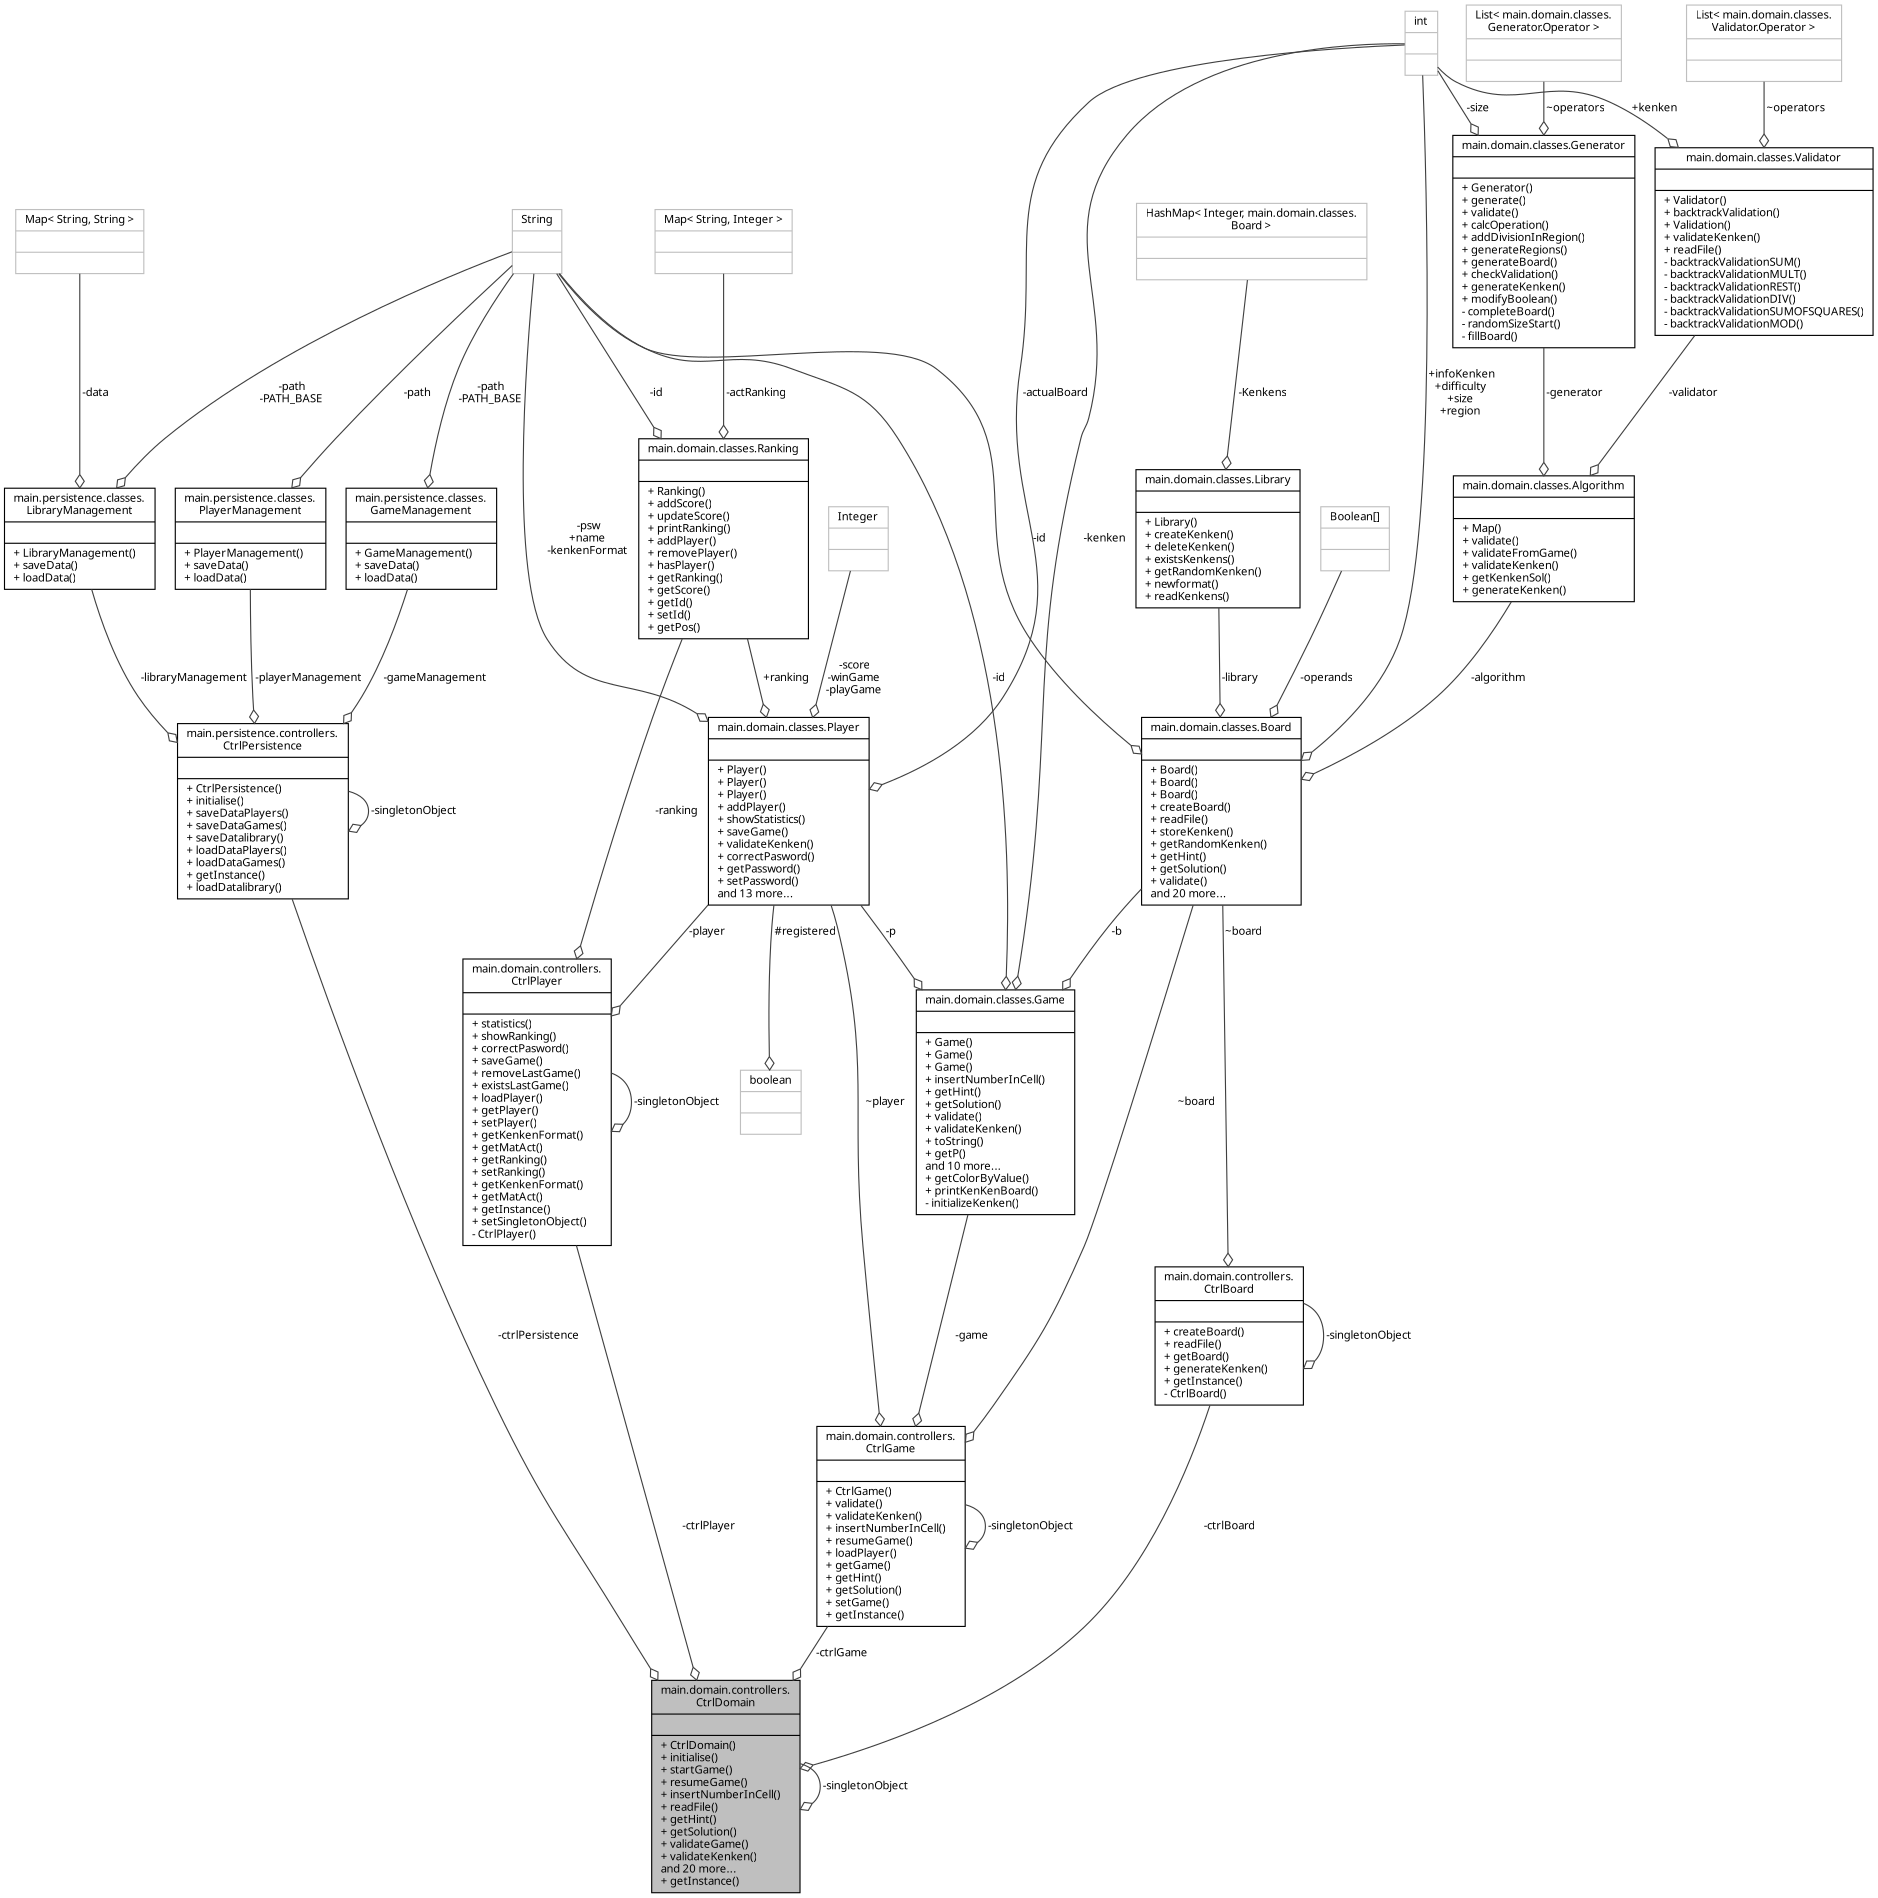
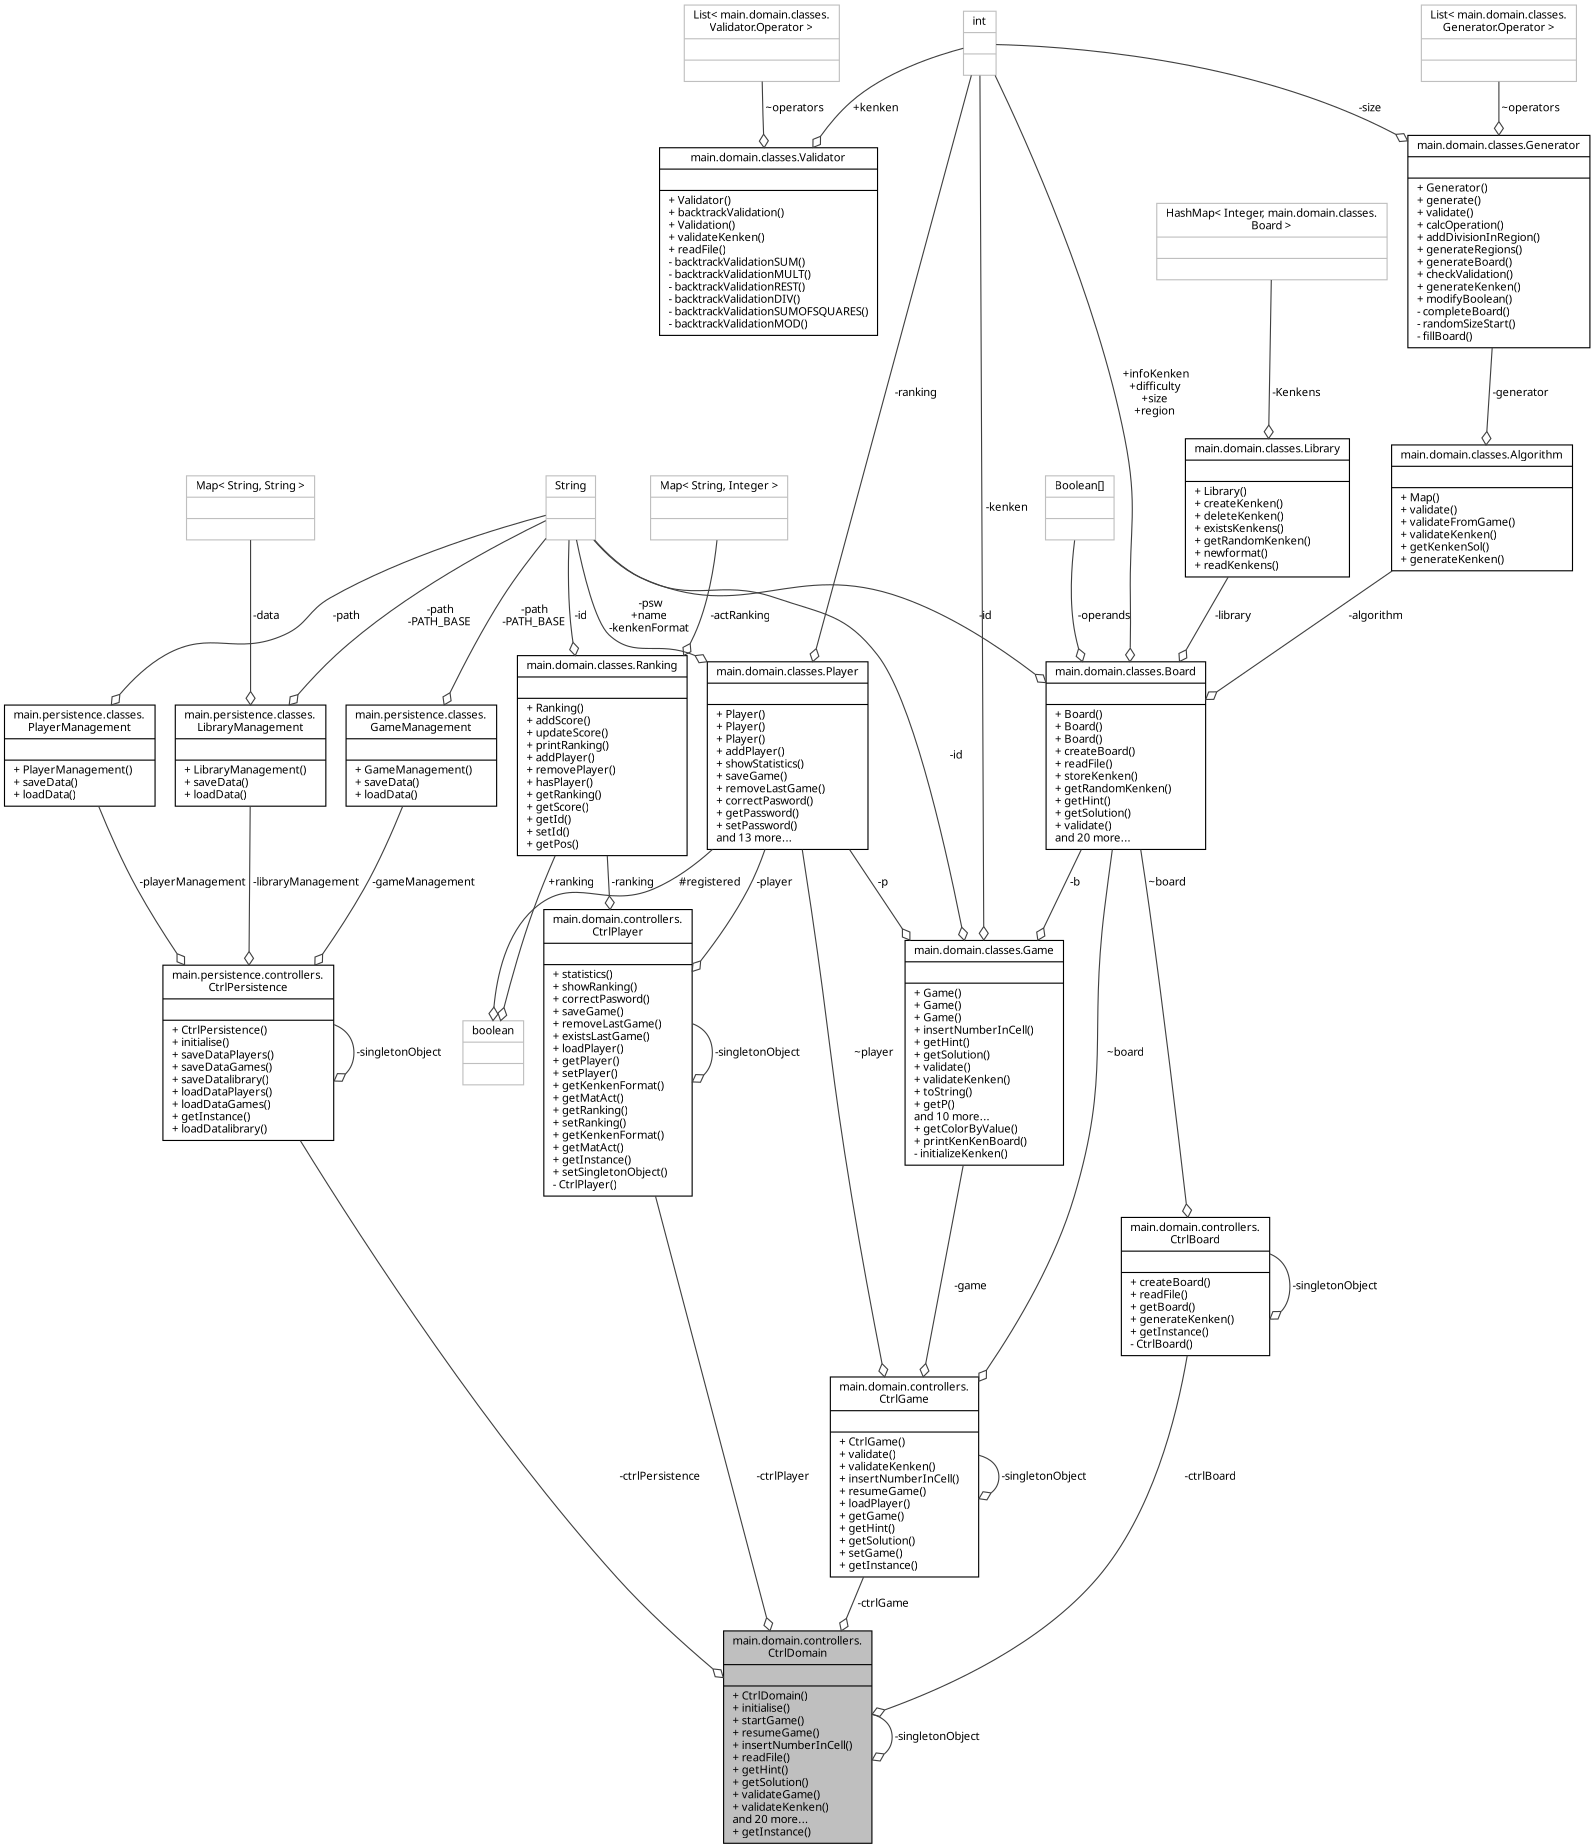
(1055, 393) -> (915, 393)
(1647, 400) -> none
(858, 539) -> none
(755, 672) -> (526, 931)
(766, 844) -> (771, 789)
